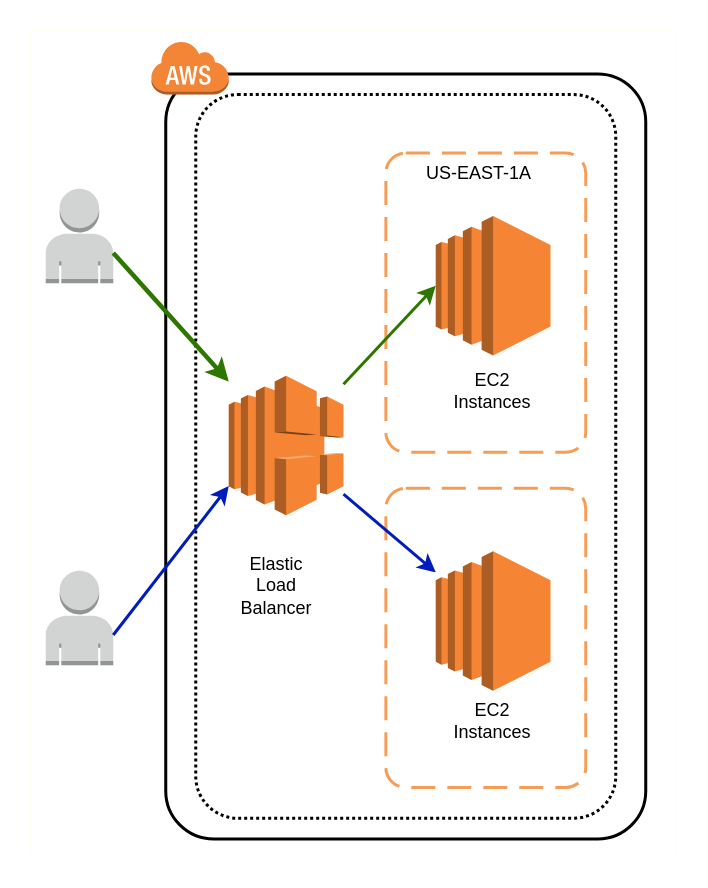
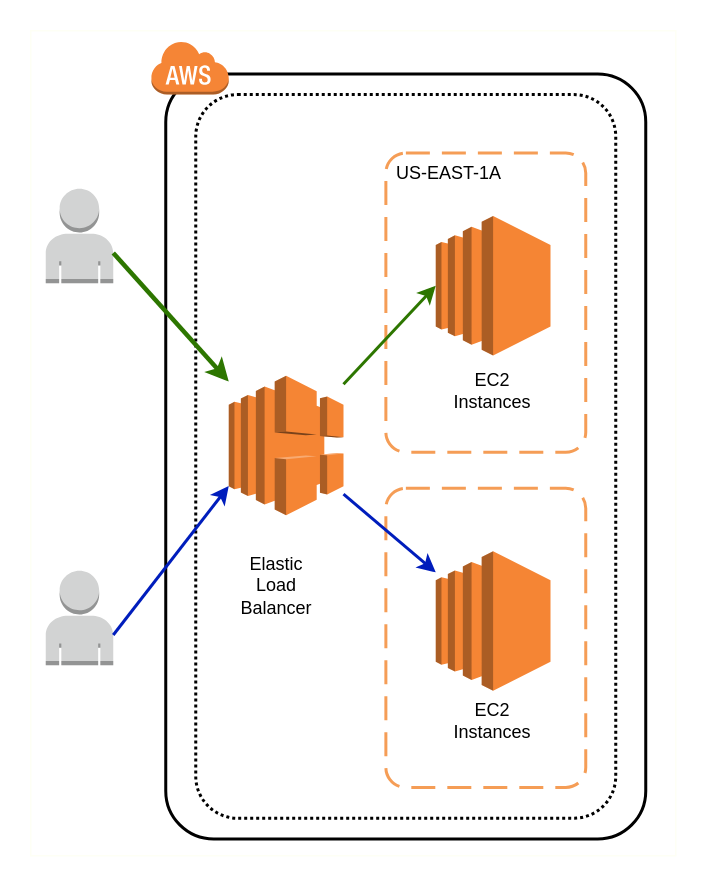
(479, 174) -> (449, 174)
